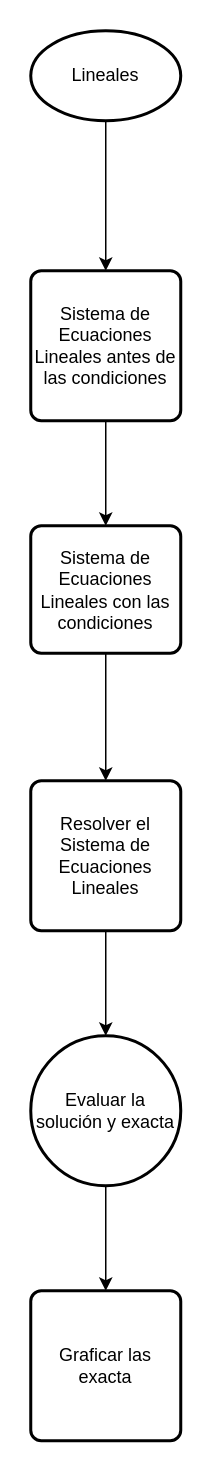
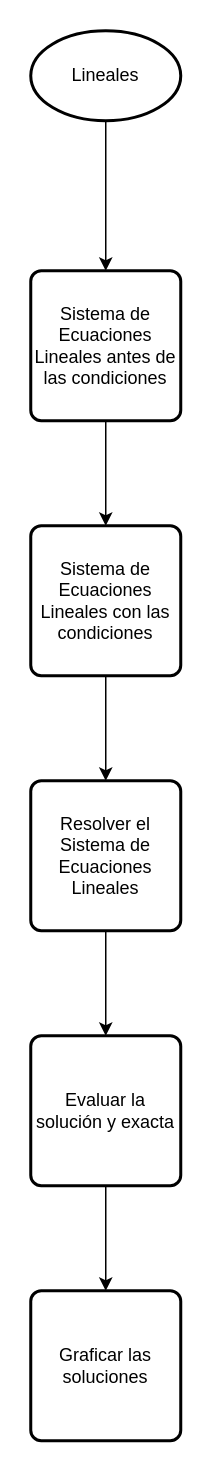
(106, 590) -> (106, 601)
(106, 1111) -> (106, 1111)
(106, 1366) -> (106, 1366)
